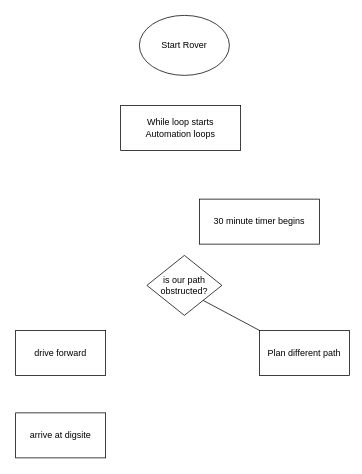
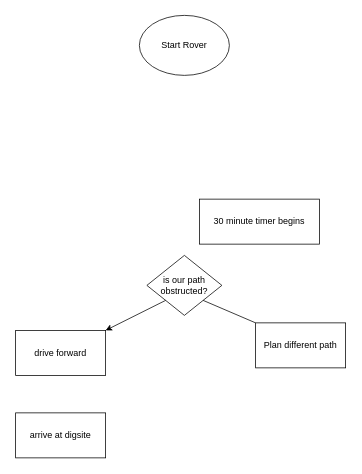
(180, 128) -> none
none -> (138, 314)
(304, 353) -> (300, 345)
